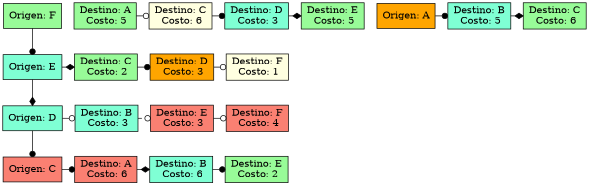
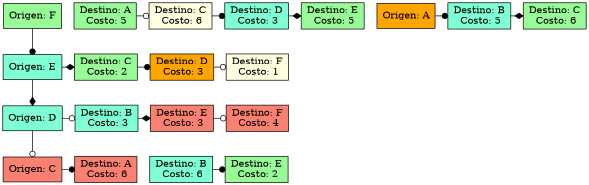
(140, 118) -> (140, 118)
(33, 141) -> (33, 141)
(139, 169) -> none
